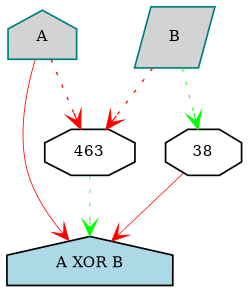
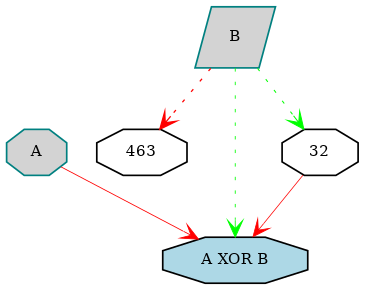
(42, 37) -> (37, 152)
(62, 86) -> none
(204, 152) -> (320, 152)
(90, 197) -> (235, 144)
(90, 264) -> (235, 260)
